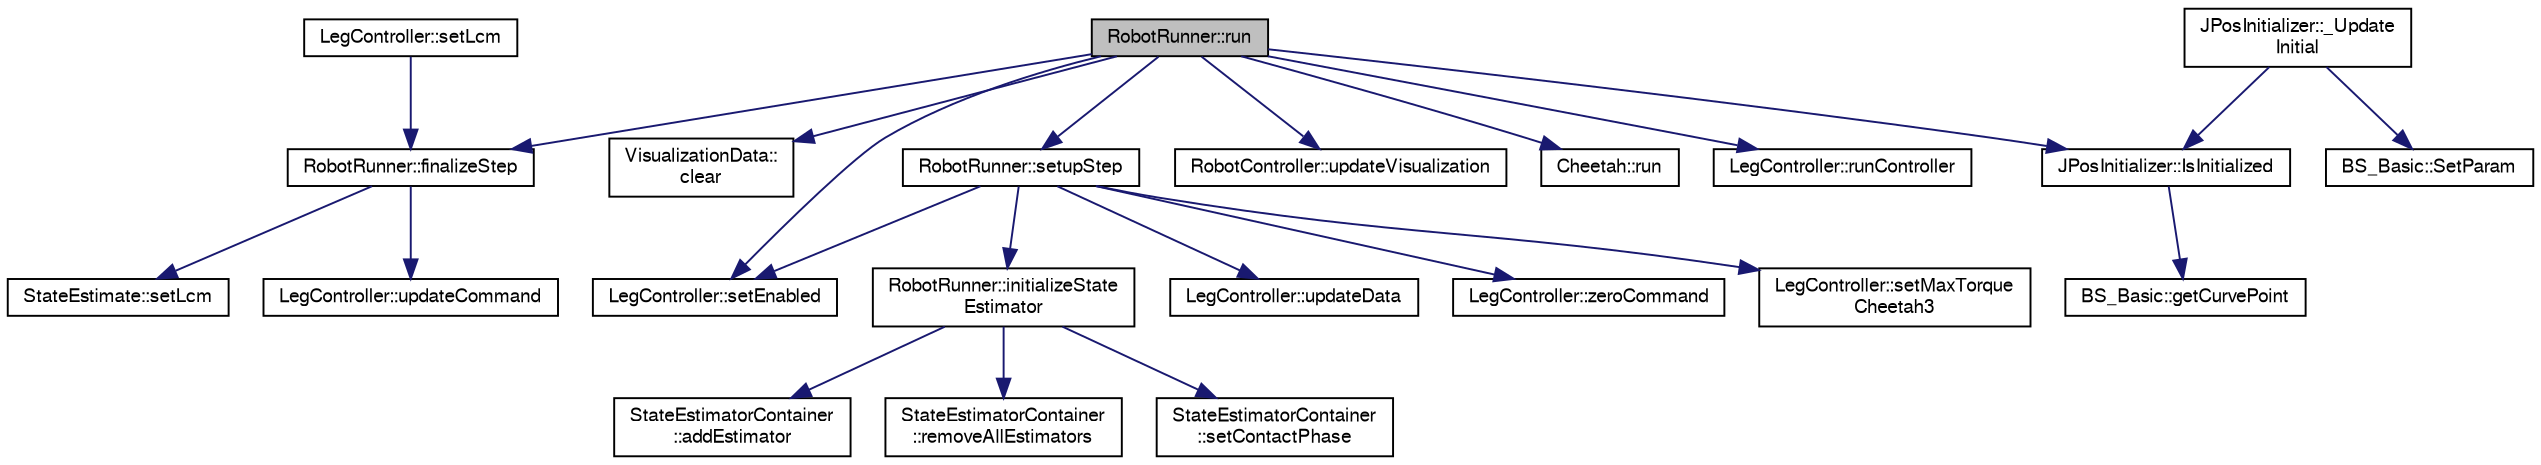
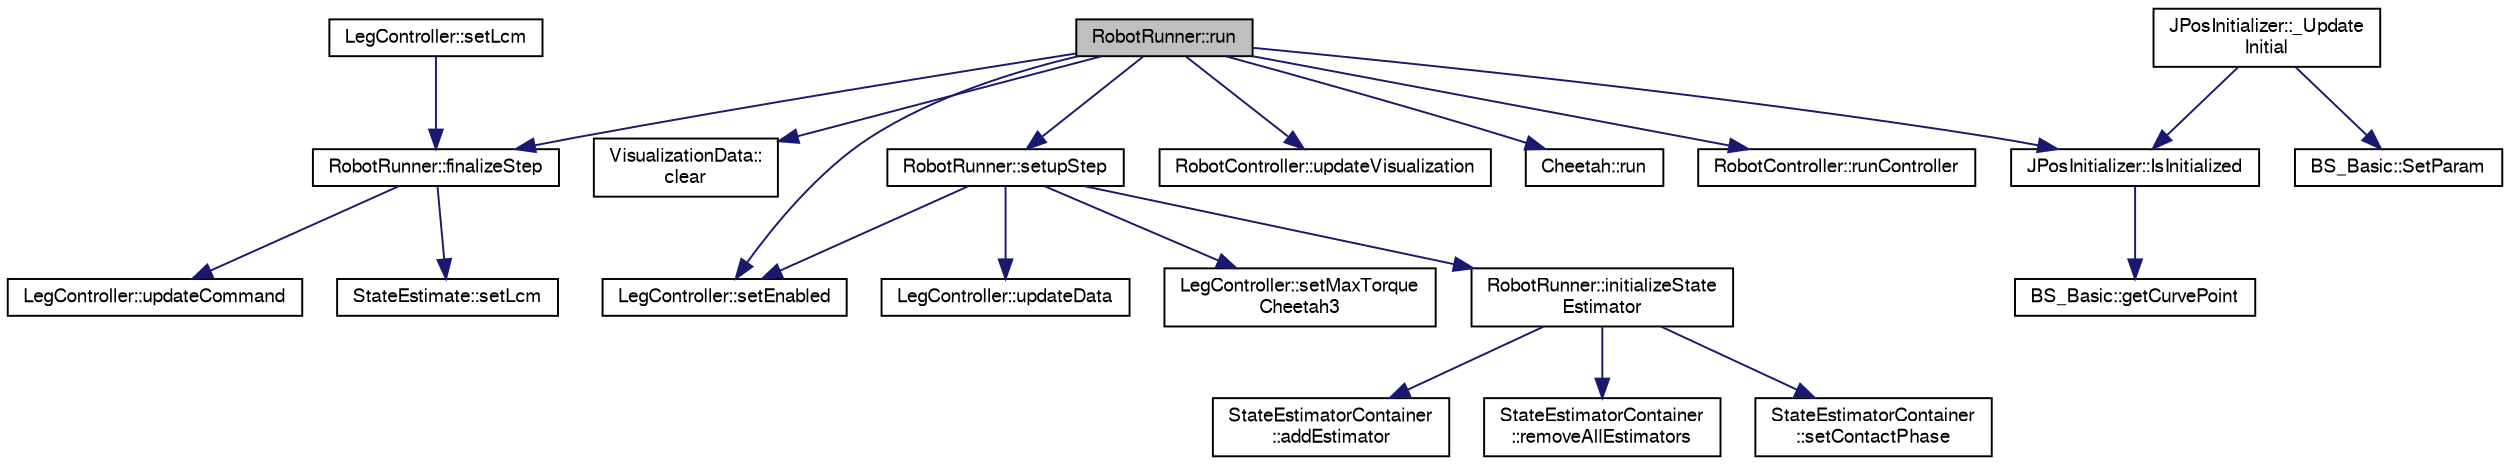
(1843, 168) -> (1837, 168)
(1589, 297) -> none
